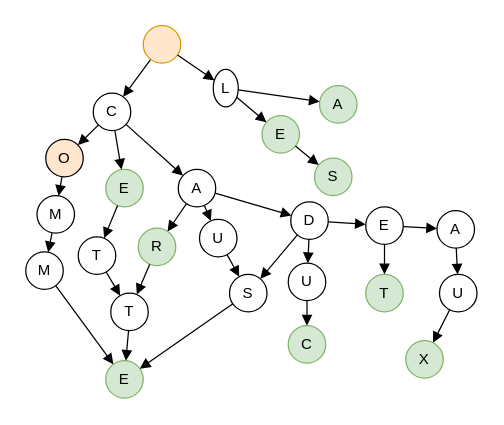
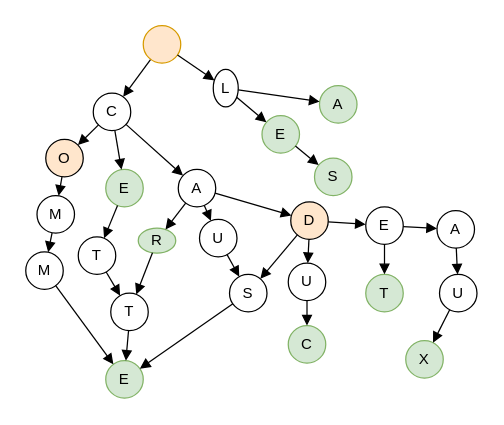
(309, 221) -> (309, 221)
(157, 247) -> (157, 241)
